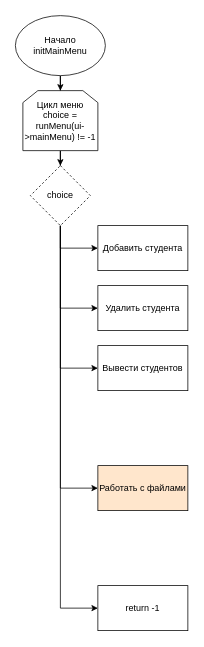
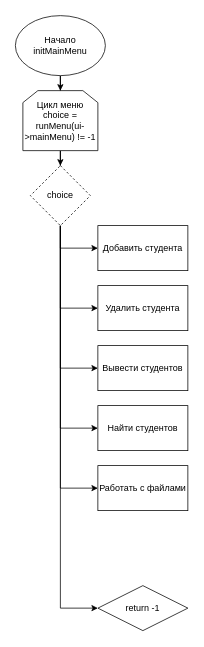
none -> (91, 428)
none -> (143, 428)
(143, 488) -> (143, 488)
(143, 608) -> (143, 608)
